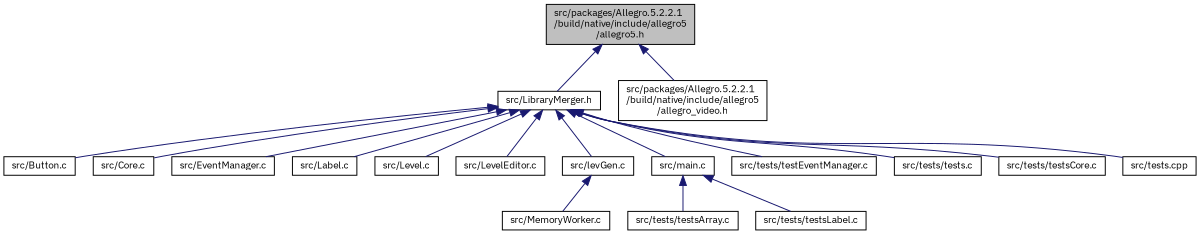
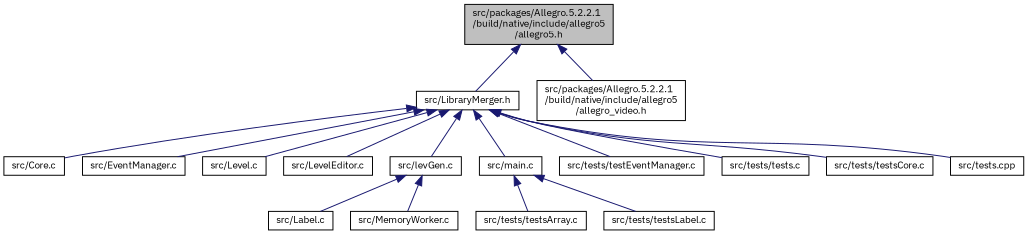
(432, 135) -> (359, 195)
(40, 166) -> none
